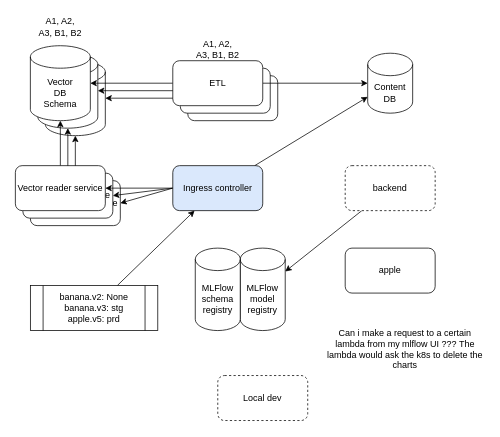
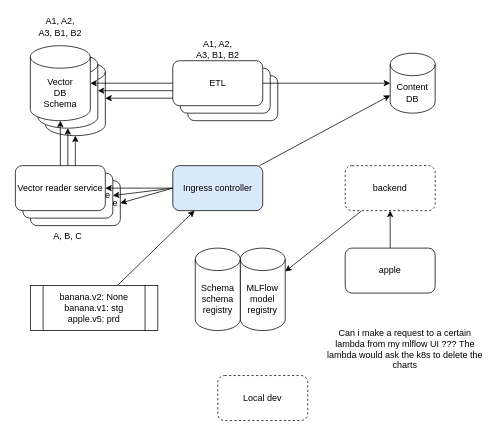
(390, 83) -> (413, 83)
none -> (390, 232)
none -> (68, 237)
(218, 299) -> (218, 299)
(94, 308) -> (94, 308)
